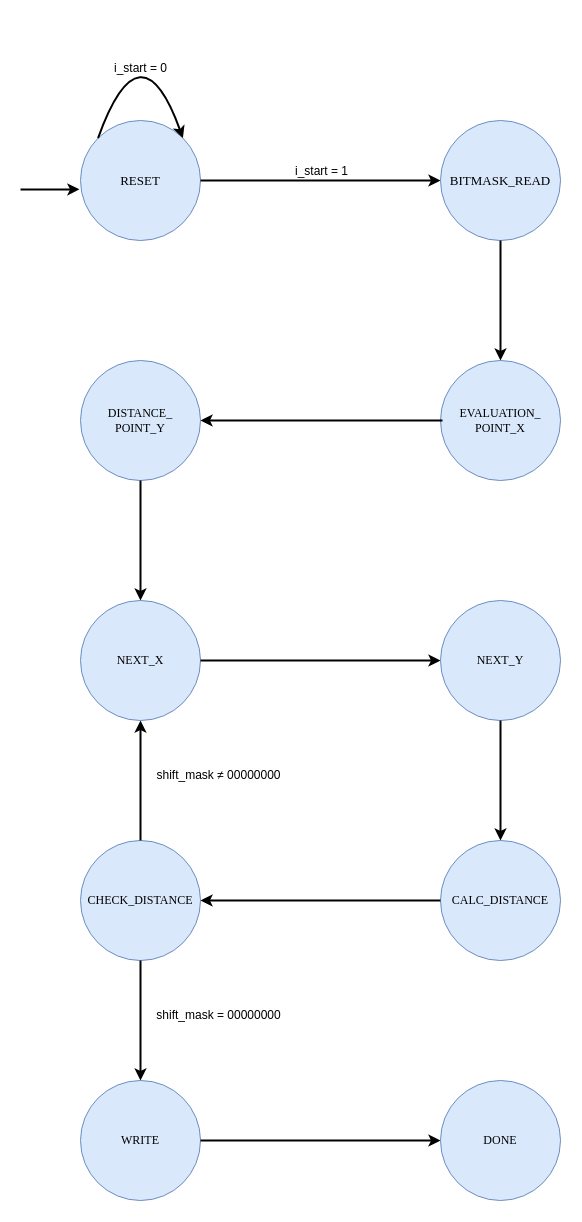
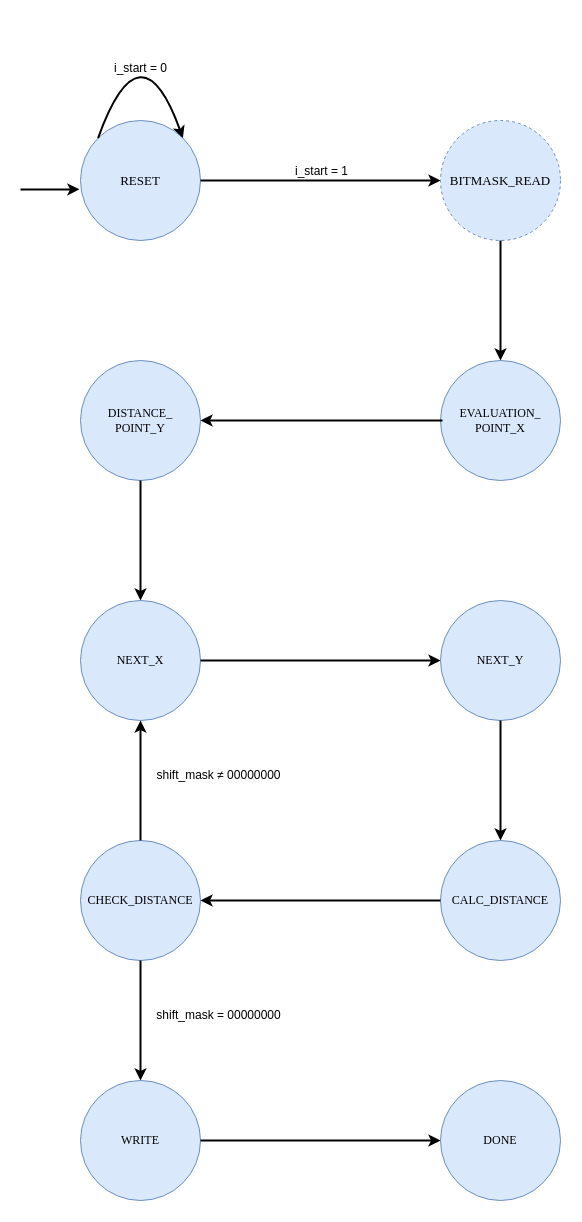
(501, 181) -> (501, 181)
